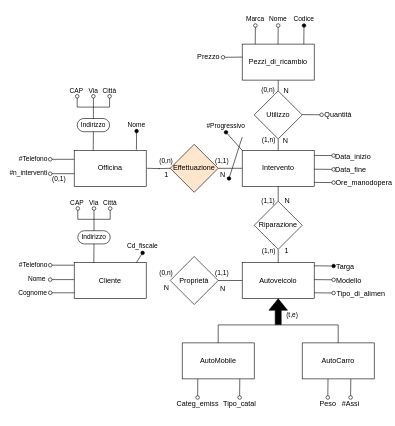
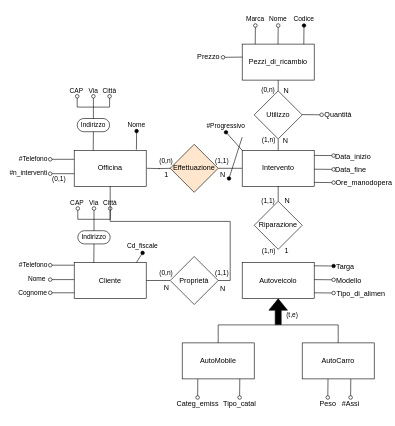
(278, 255) -> none
none -> (158, 281)
(235, 281) -> (201, 221)
